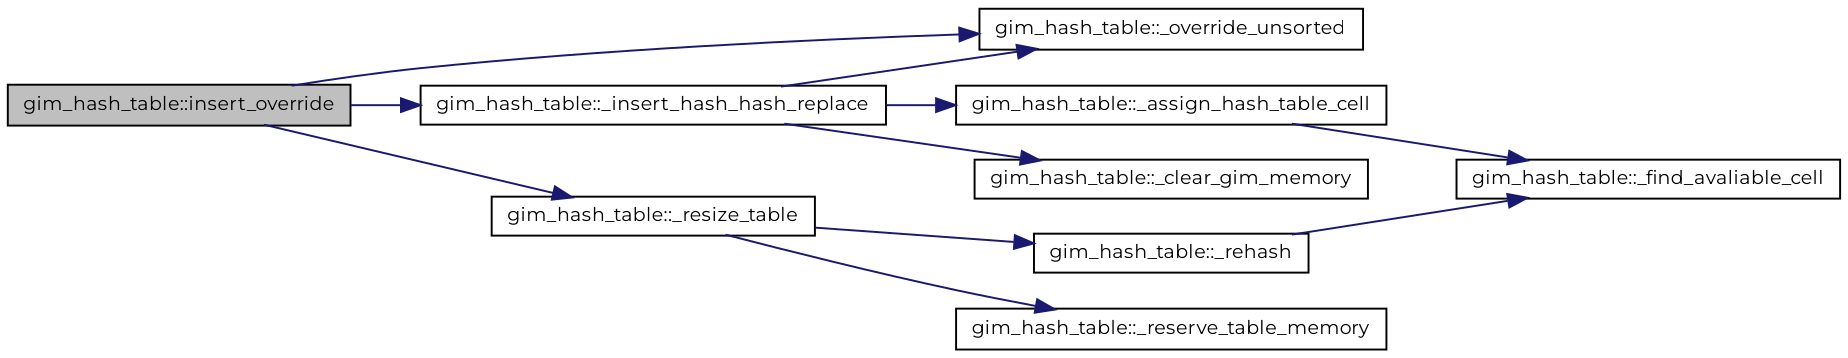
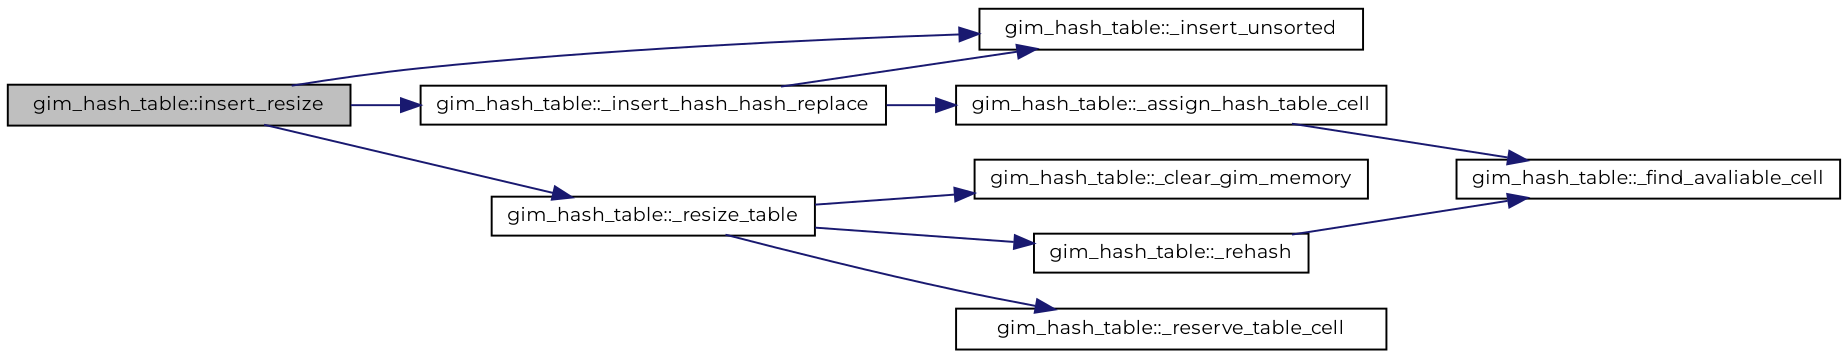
(1171, 29) -> (1171, 29)
(179, 105) -> (179, 105)
(902, 141) -> (885, 200)
(1171, 329) -> (1171, 329)
